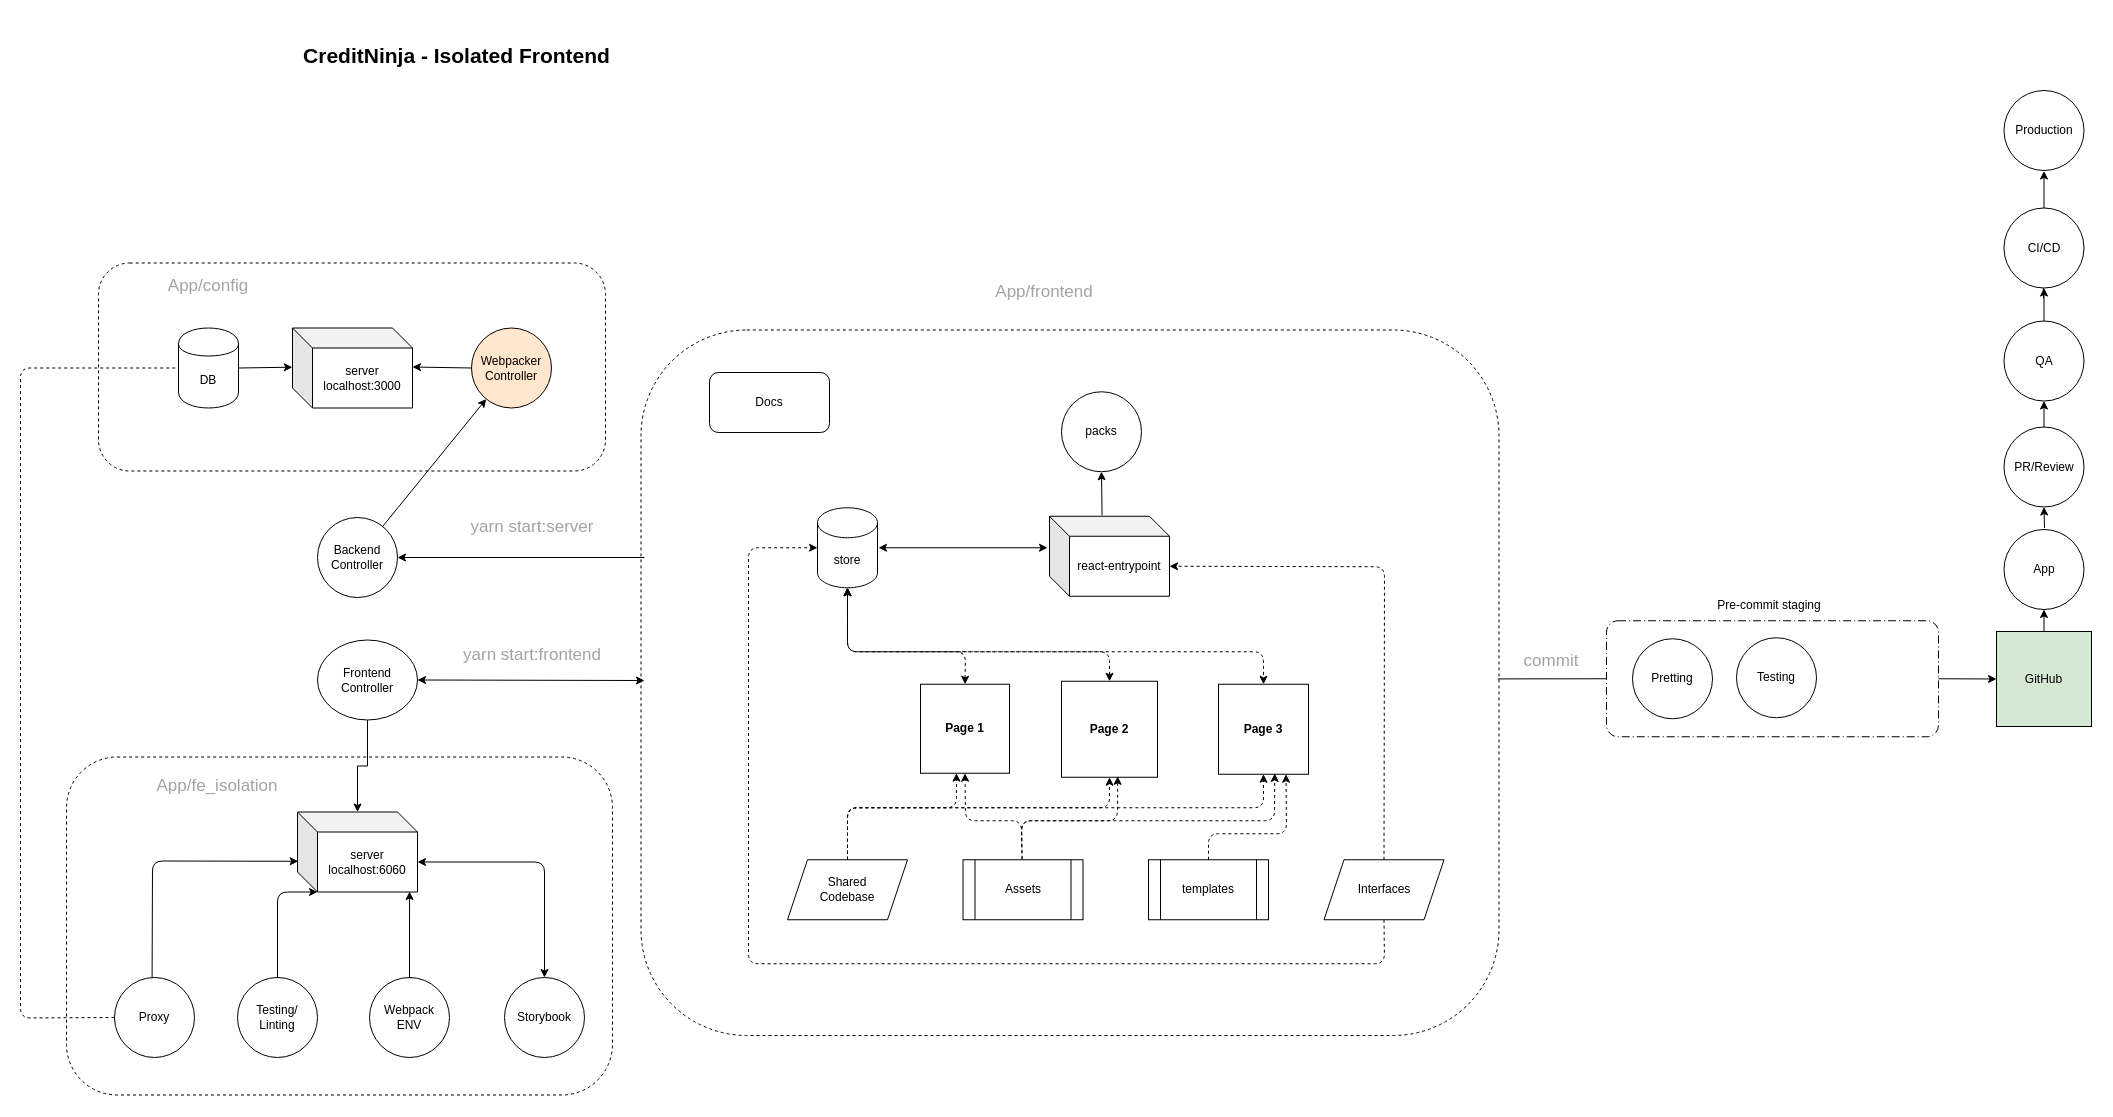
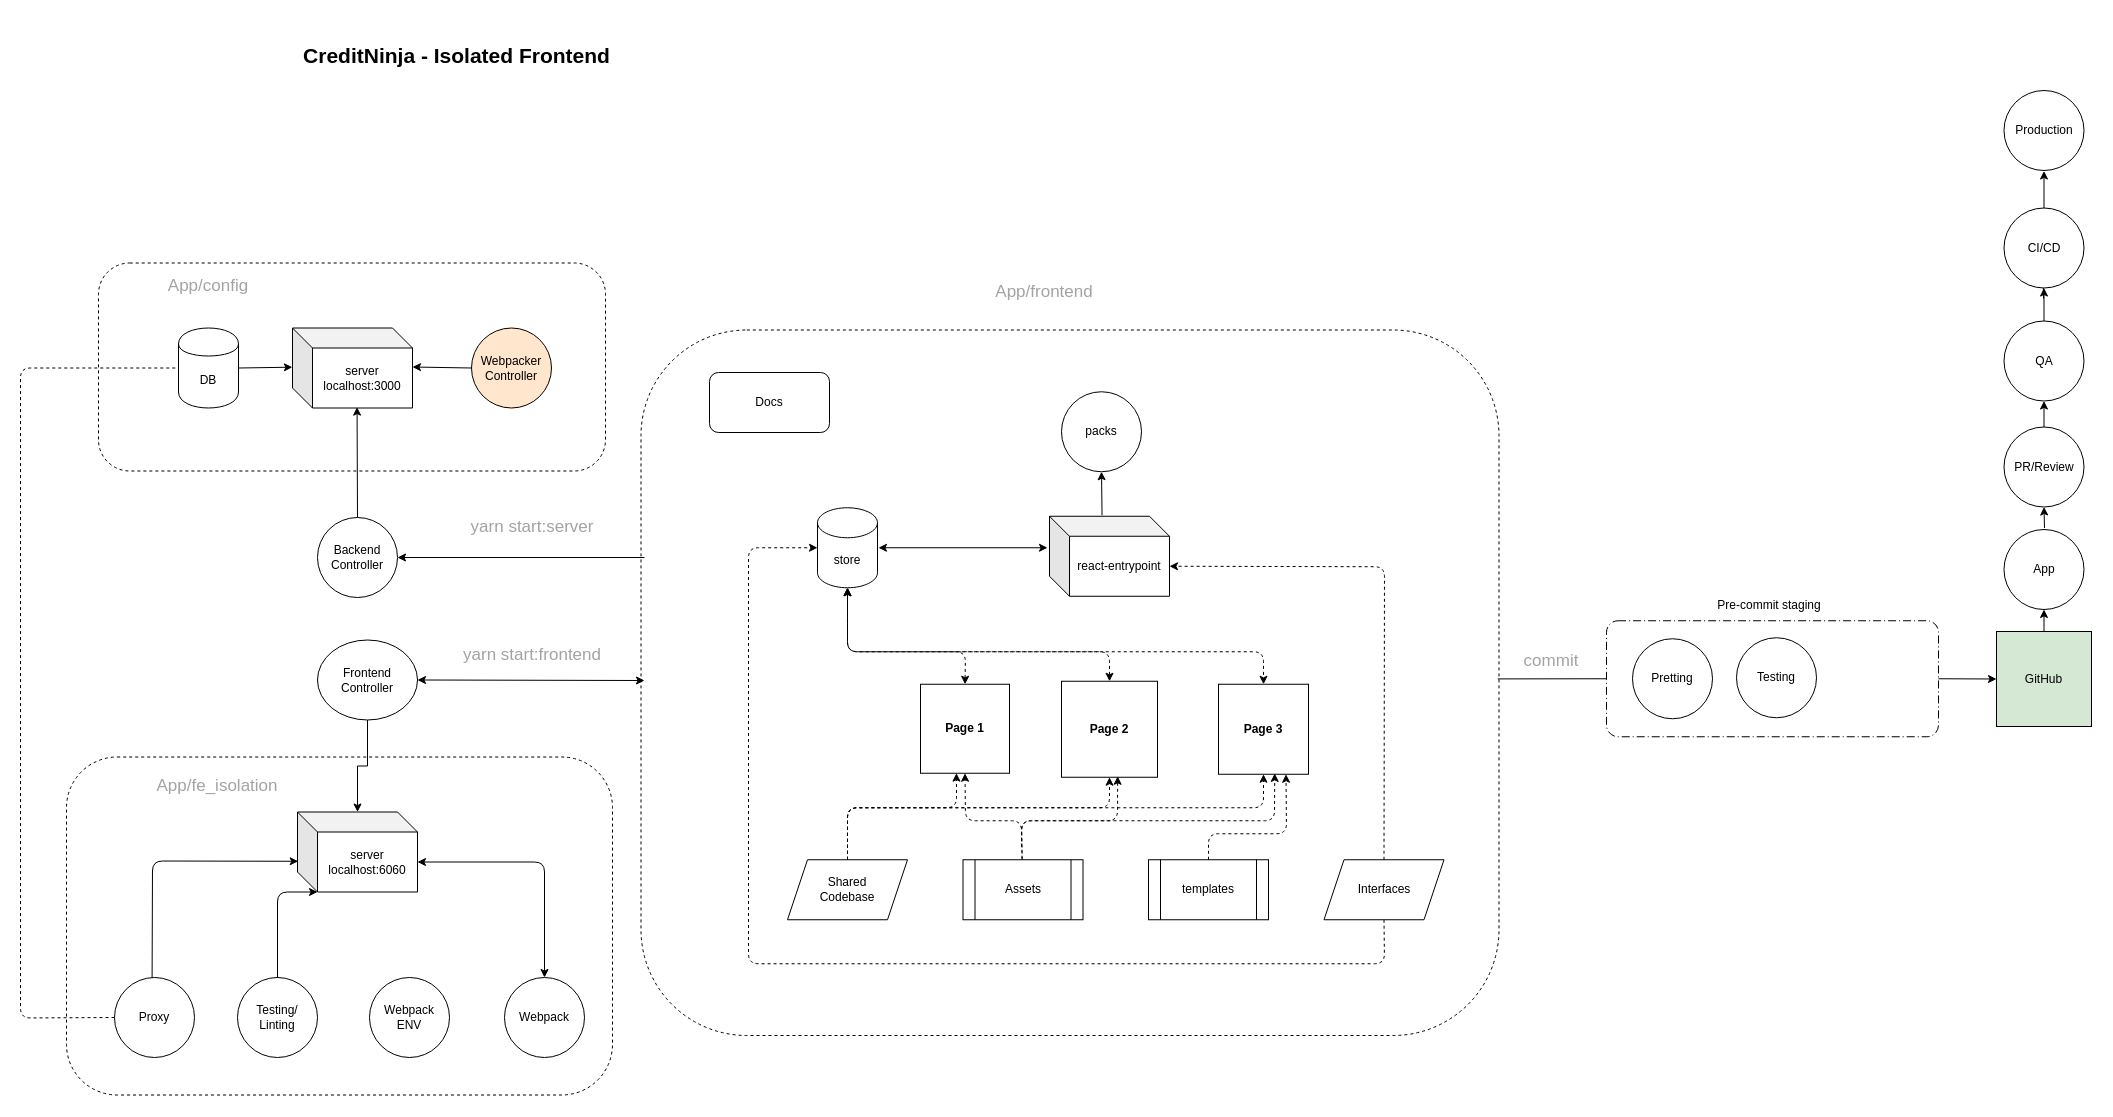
(432, 466) -> (357, 465)
(410, 938) -> none
(545, 1018) -> (545, 1018)
